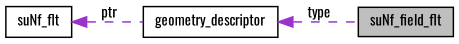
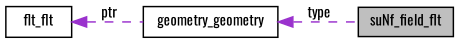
(39, 22) -> (39, 22)
(211, 22) -> (211, 22)
